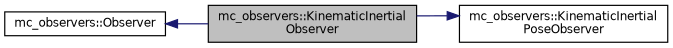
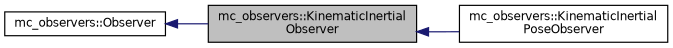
(432, 16) -> (444, 32)
